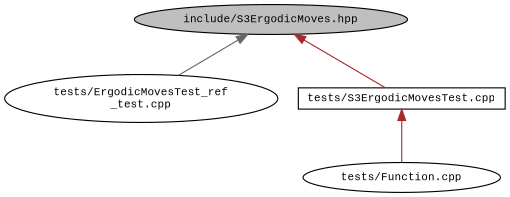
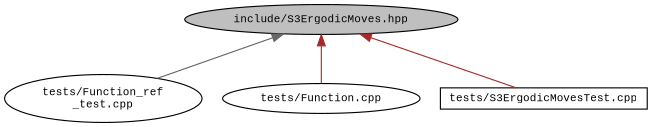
(141, 98) -> (103, 98)
(402, 141) -> (321, 65)
